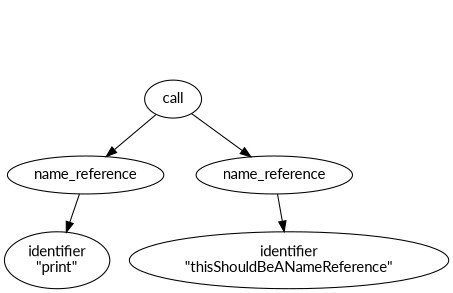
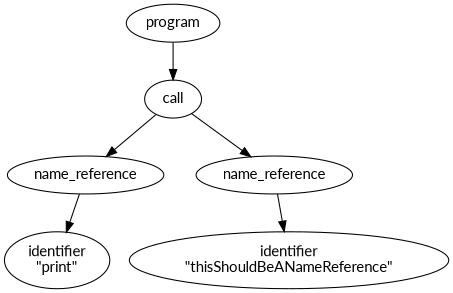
none -> (173, 23)
